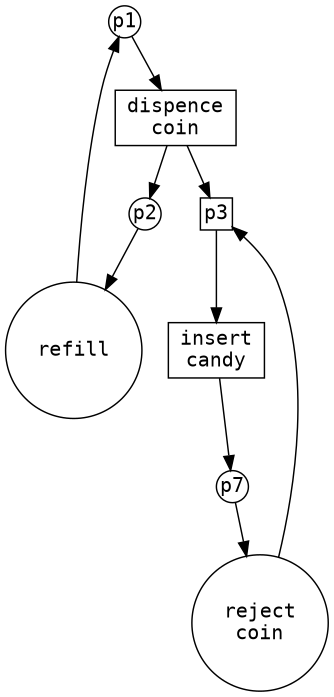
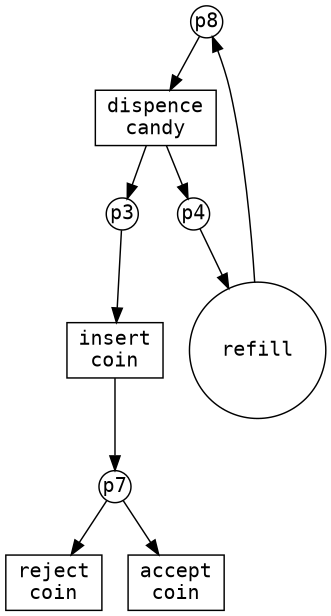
(125, 22) -> (207, 22)
(176, 118) -> (156, 118)
(145, 214) -> (194, 214)
(216, 214) -> (122, 214)
(216, 350) -> (115, 350)
(298, 391) -> none
none -> (176, 583)
(260, 623) -> (54, 583)
